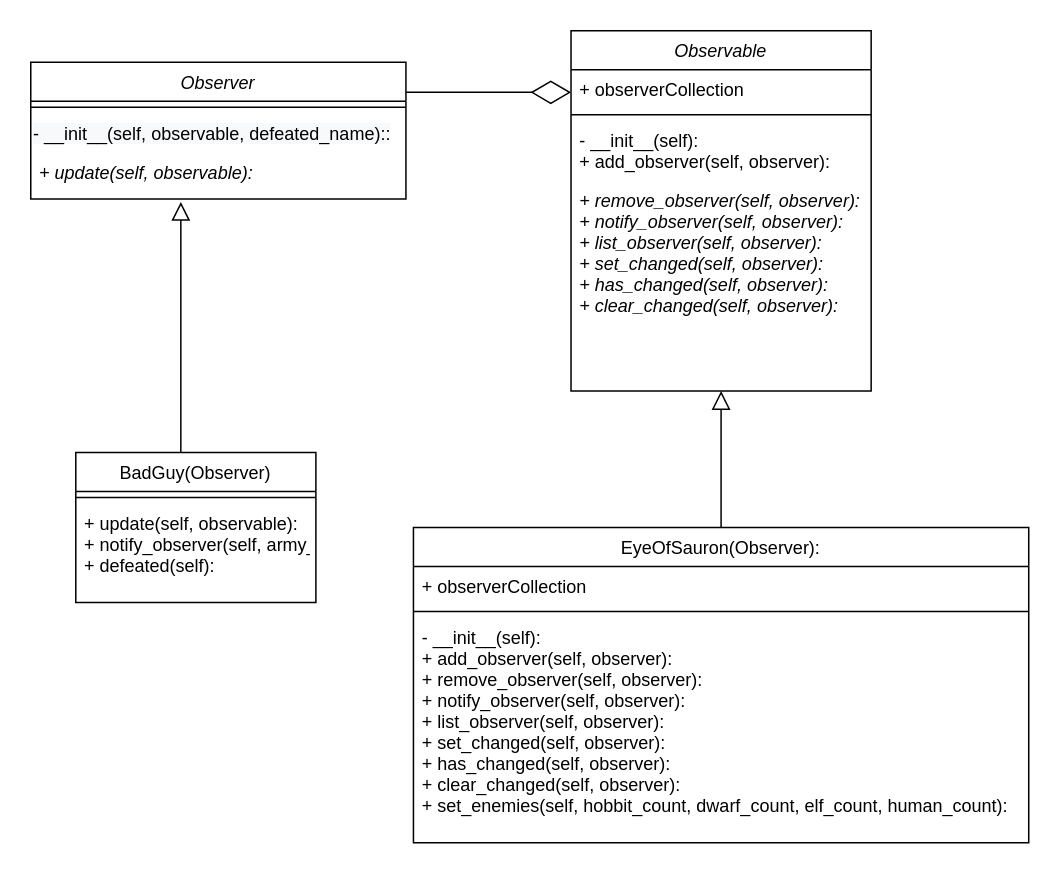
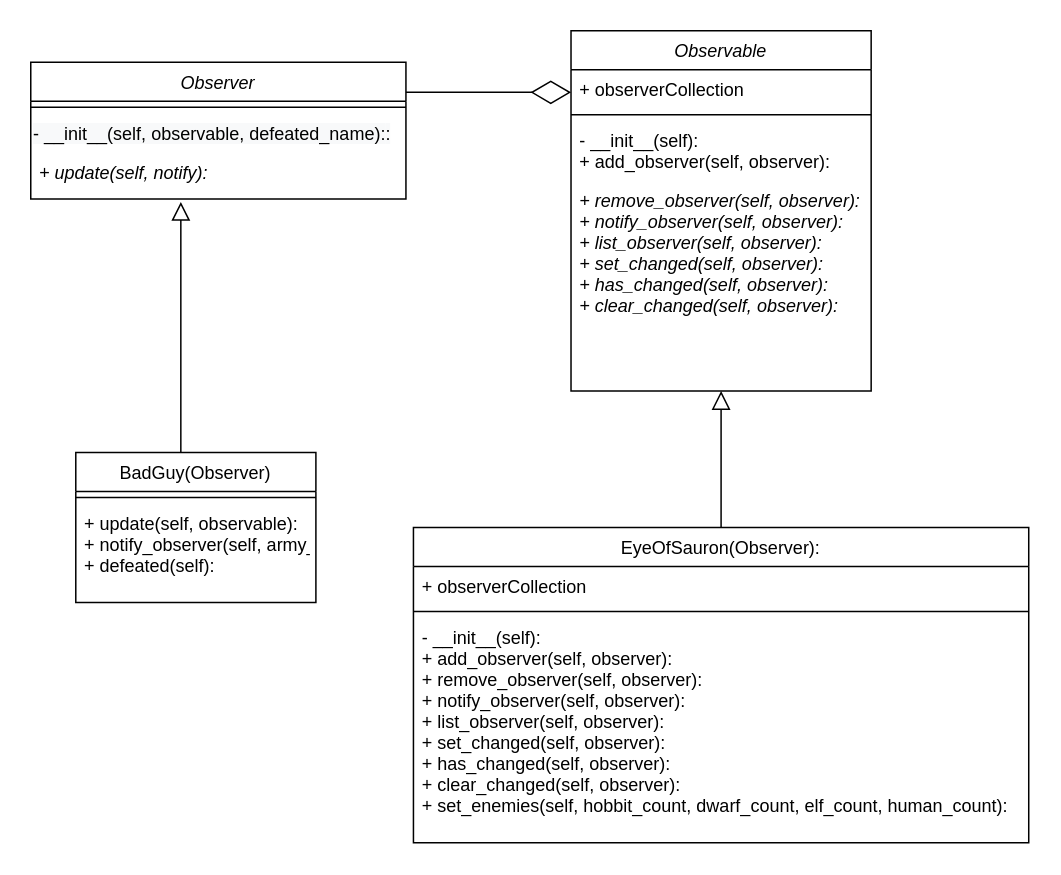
(163, 173) -> (143, 173)
